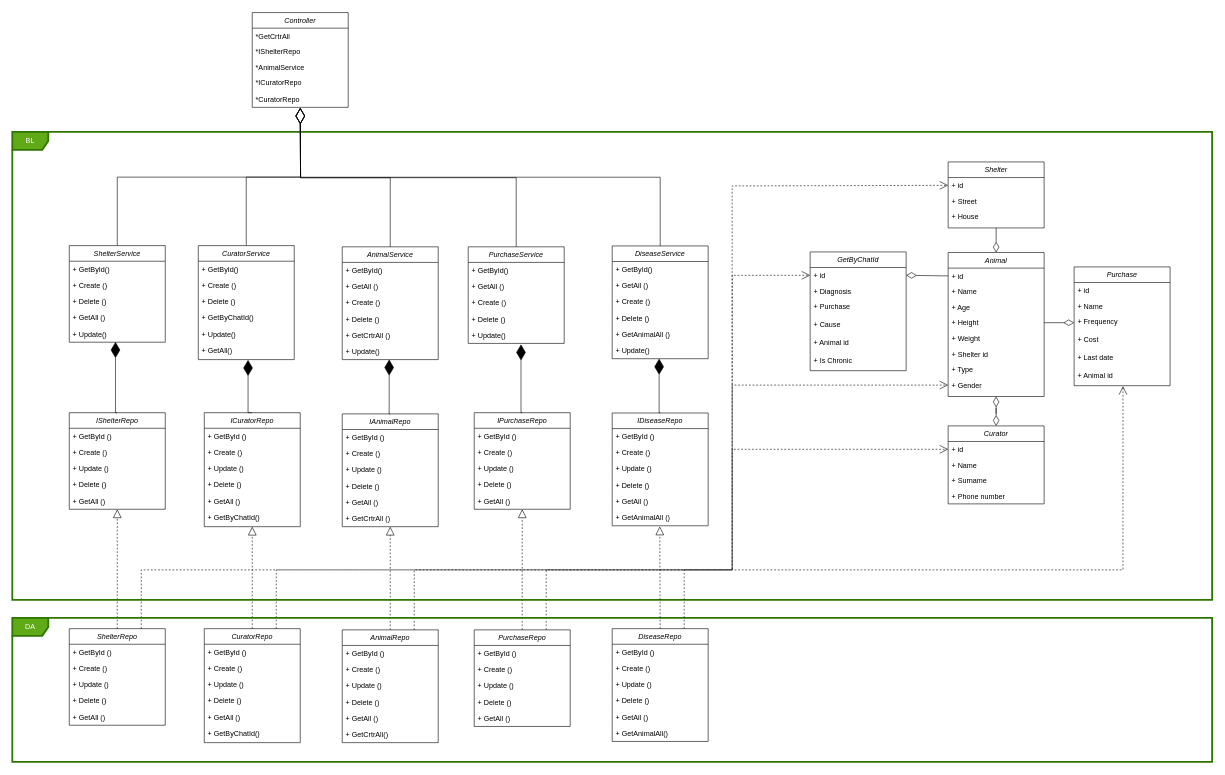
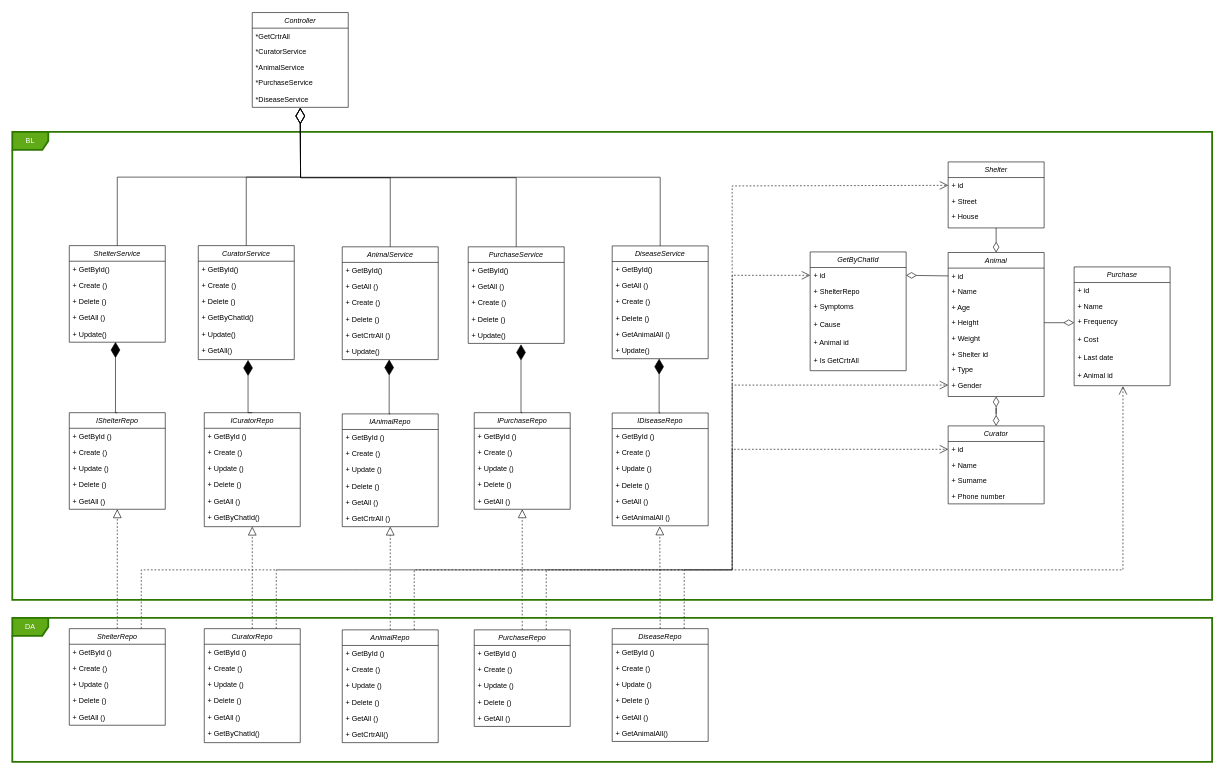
(281, 52) -> (285, 52)
(282, 83) -> (287, 83)
(280, 99) -> (284, 99)
(833, 291) -> (838, 291)
(833, 307) -> (833, 307)
(835, 361) -> (840, 361)
